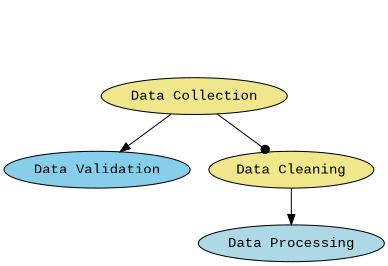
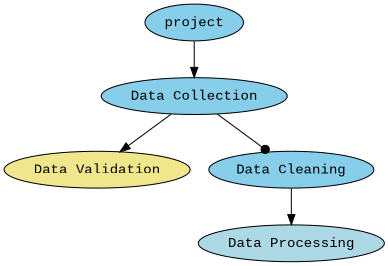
none -> (194, 22)
(194, 96) -> (194, 96)
(97, 170) -> (97, 170)
(291, 170) -> (291, 170)
